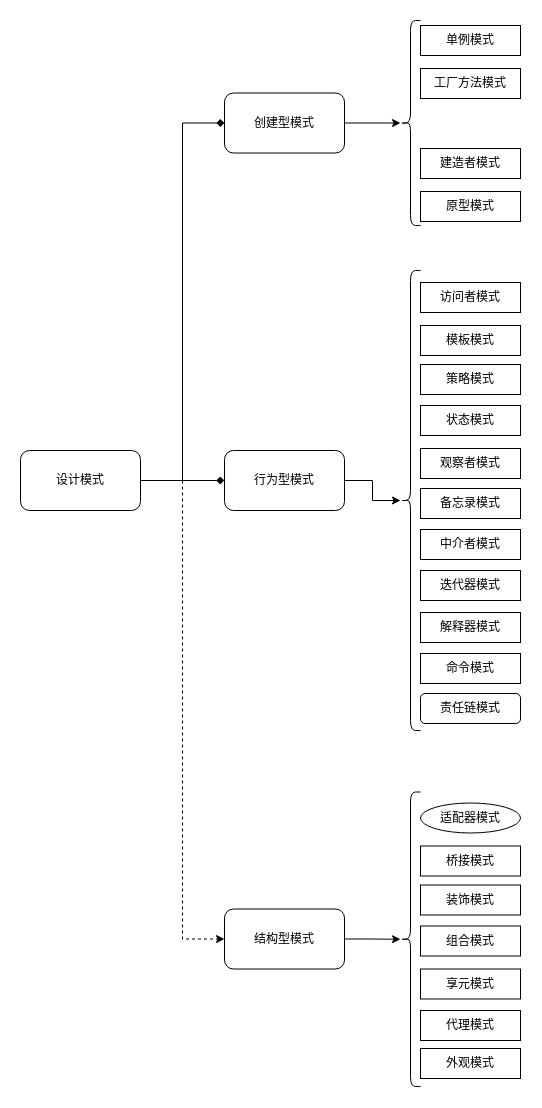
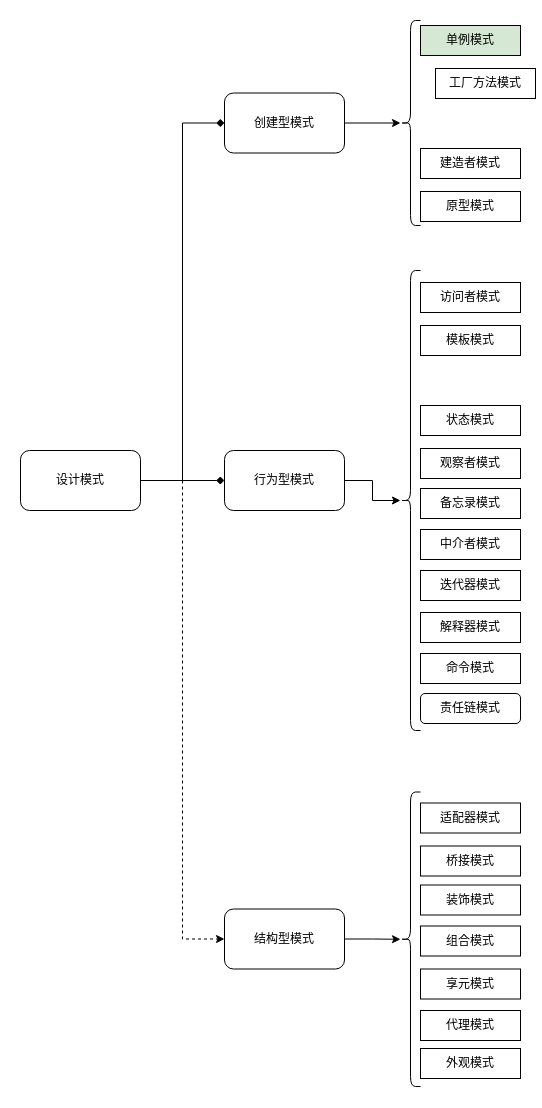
(471, 41) -> (471, 41)
(471, 84) -> (486, 84)
(471, 380) -> none
(471, 818) -> (471, 818)
